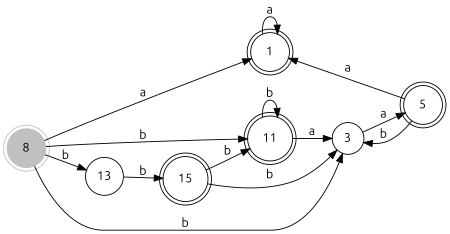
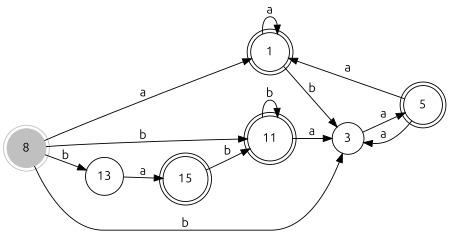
(384, 134) -> (384, 134)
(143, 172) -> (143, 172)
(273, 186) -> (307, 93)
